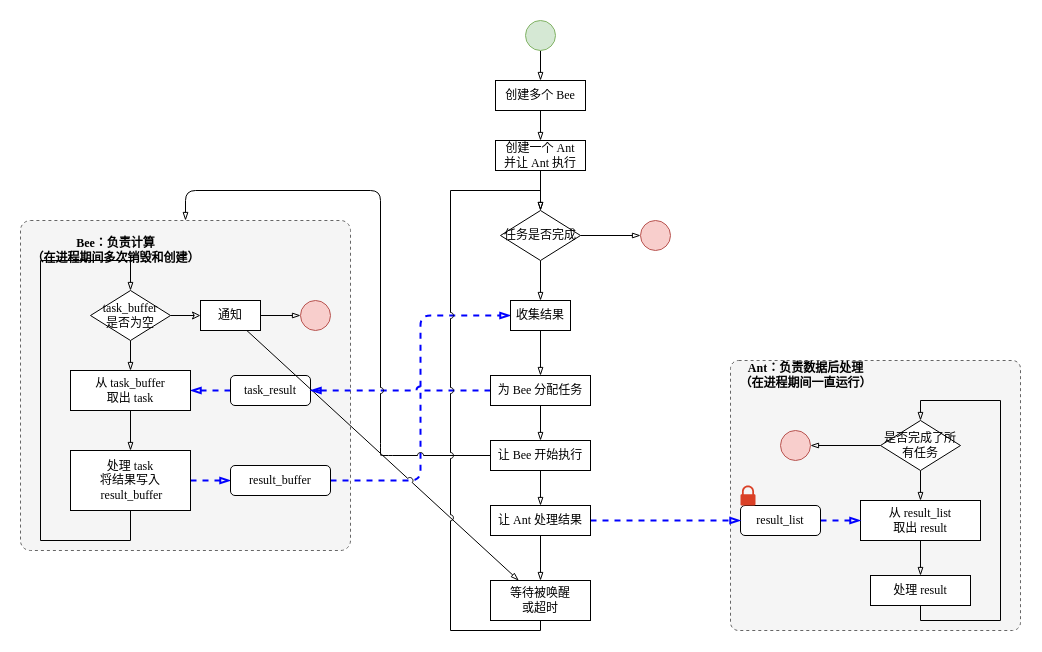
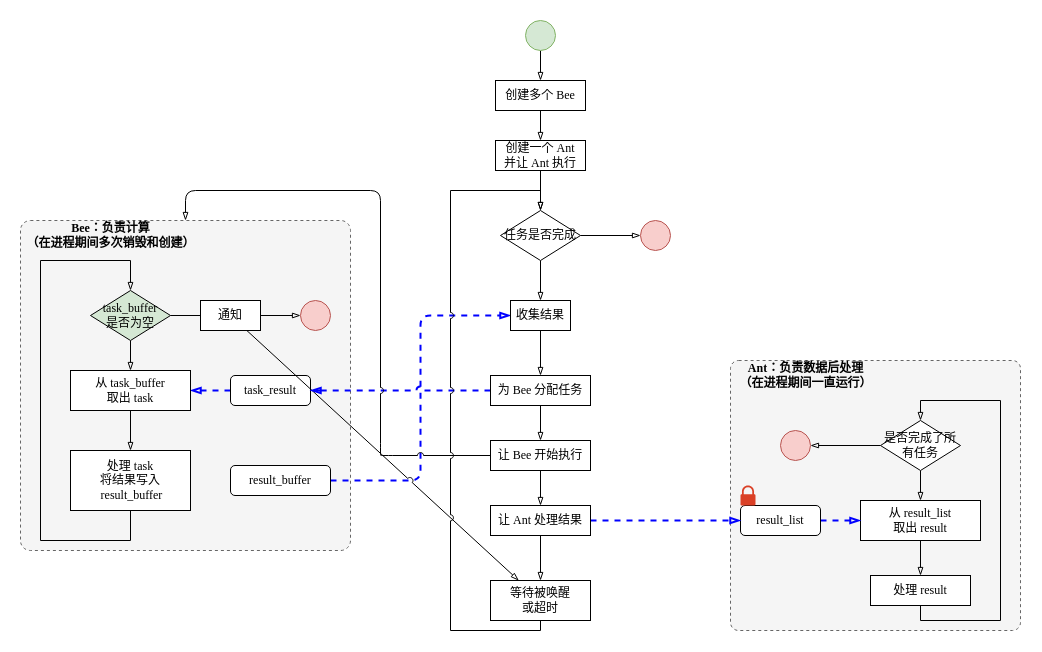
(116, 251) -> (111, 236)
(131, 316) -> (131, 316)
(192, 316) -> (194, 316)
(205, 481) -> none
